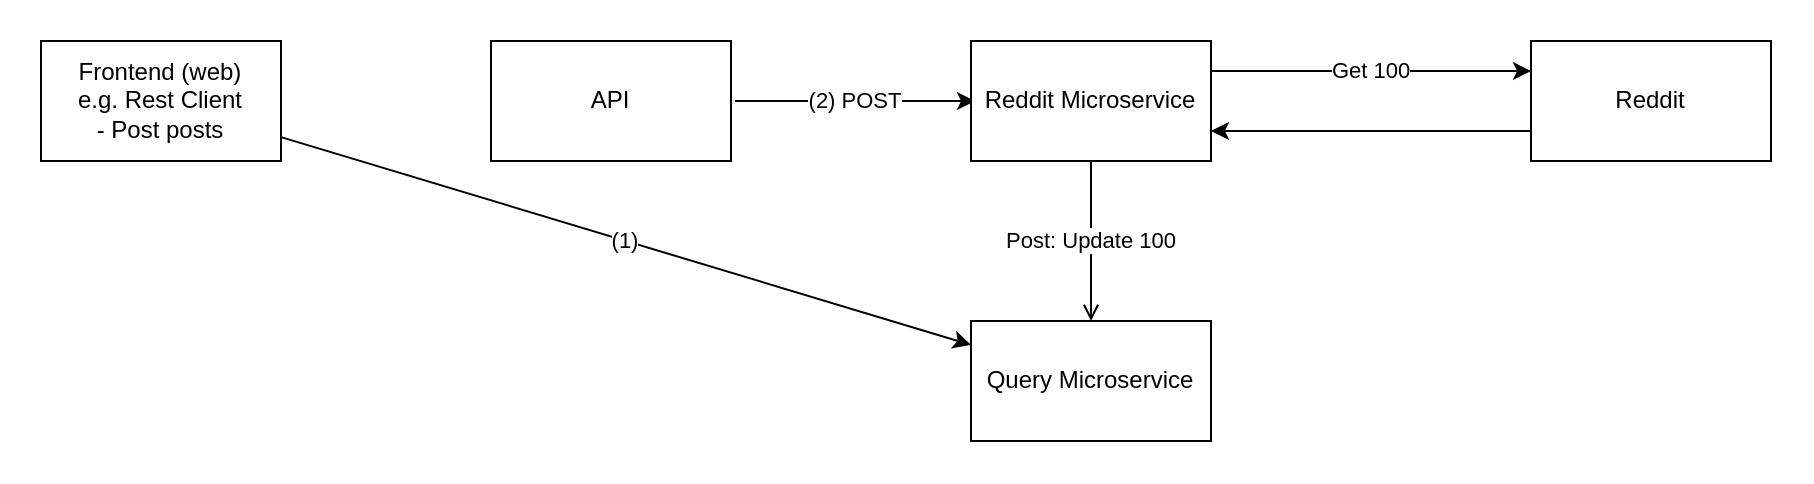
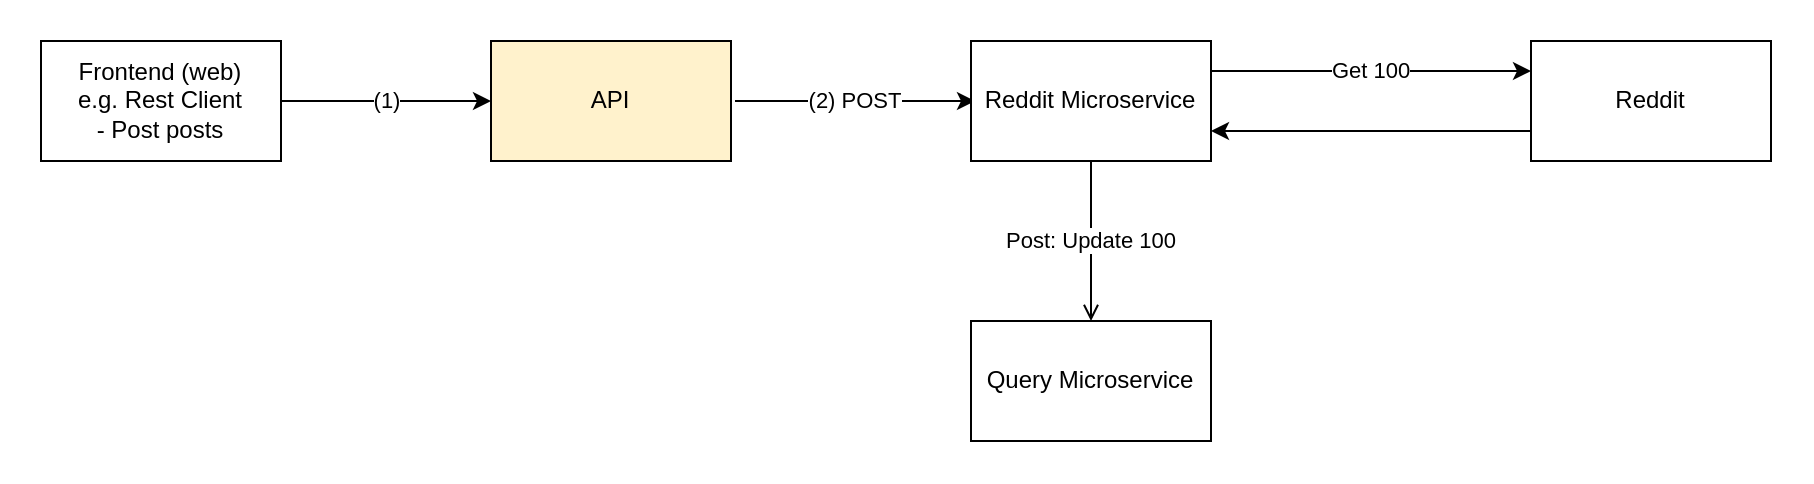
(611, 101) -> (611, 101)
(617, 238) -> (378, 101)
